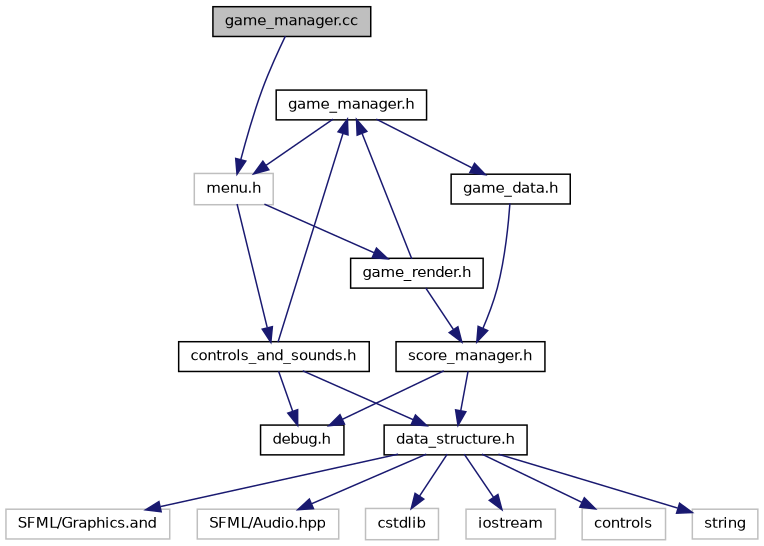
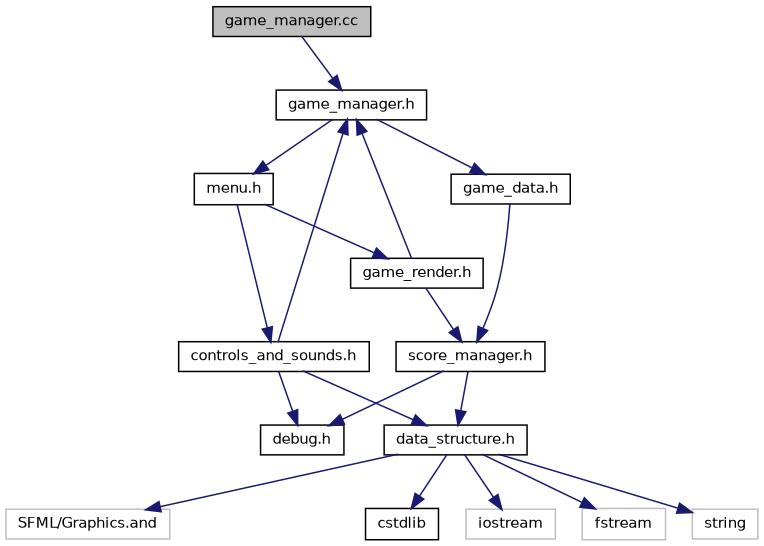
(260, 97) -> (317, 57)
(234, 189) -> (234, 189)
(268, 524) -> none
(402, 524) -> (402, 524)
(624, 524) -> (624, 524)
